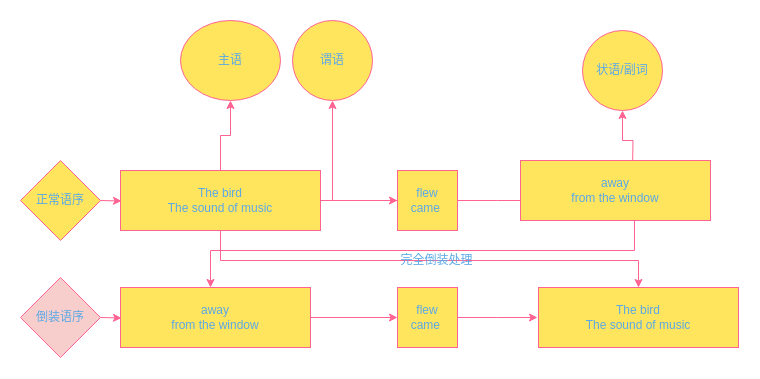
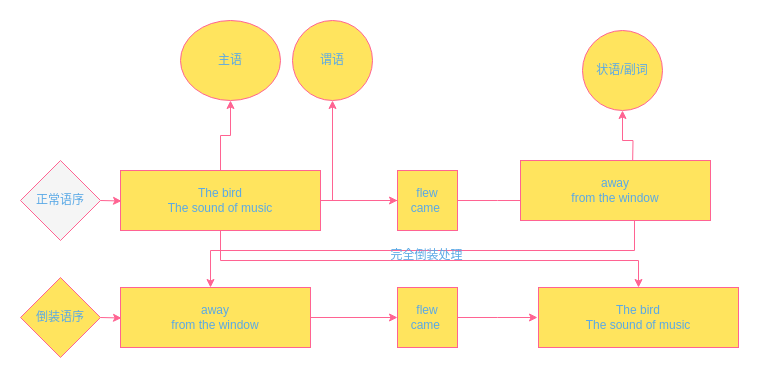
(61, 201) -> (61, 201)
(437, 261) -> (427, 256)
(61, 318) -> (61, 318)
